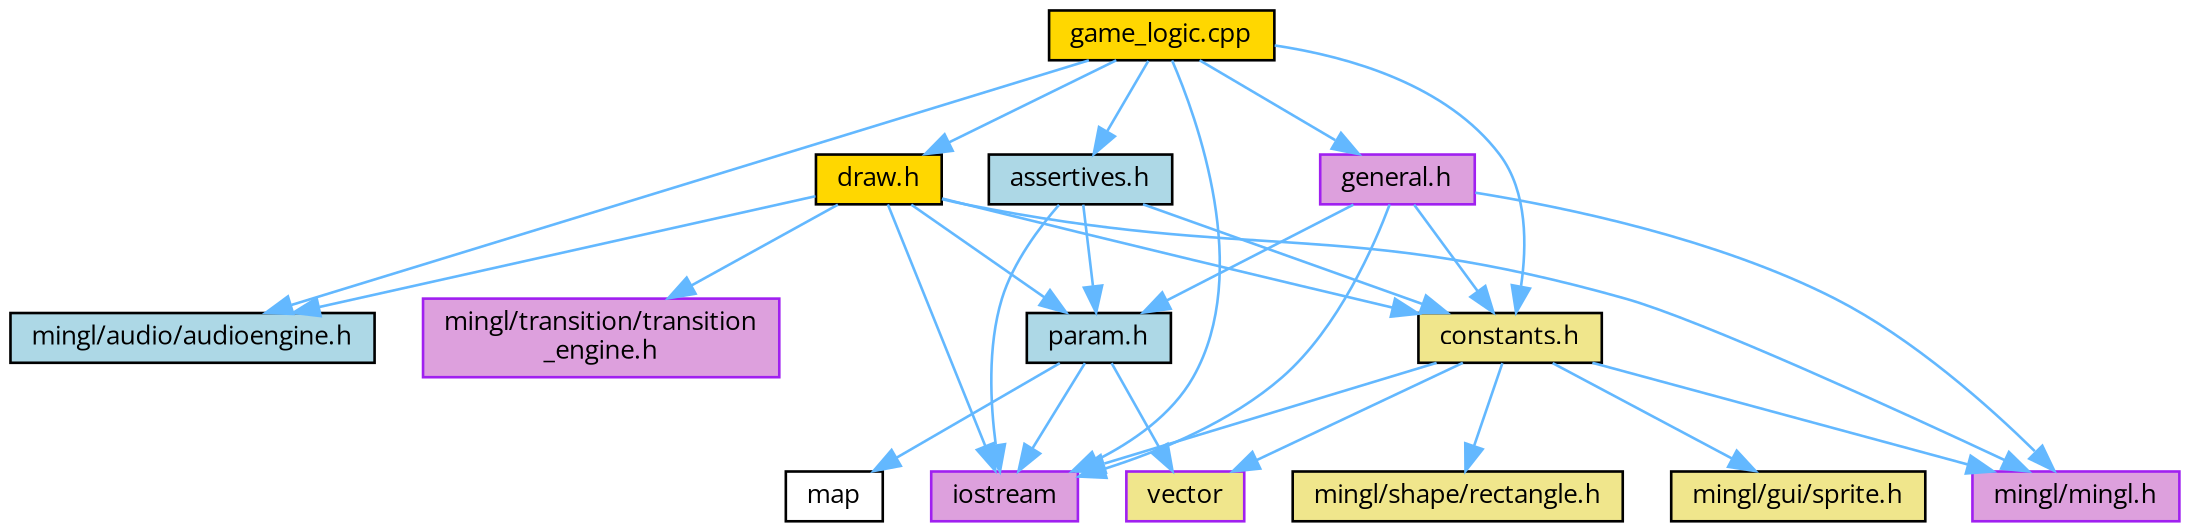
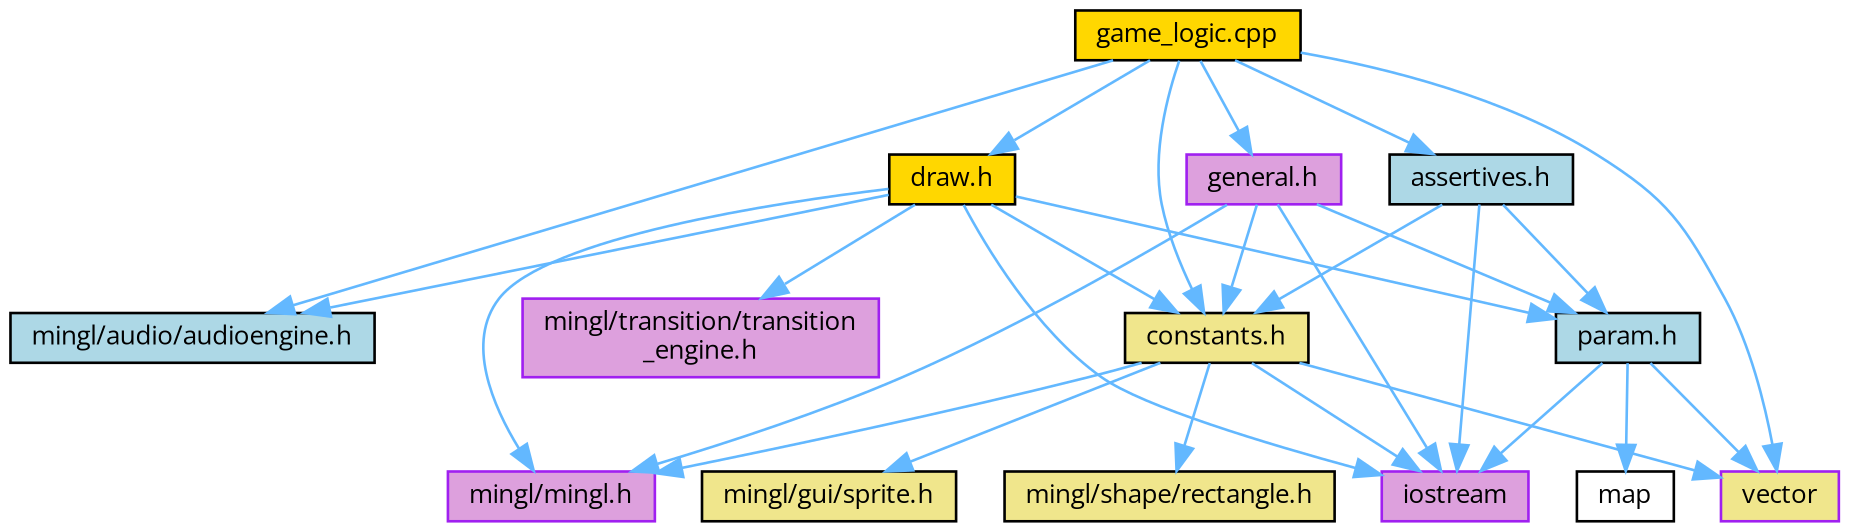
(1218, 294) -> (1611, 164)
